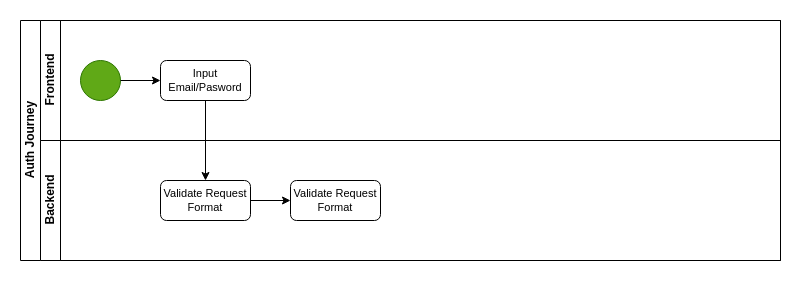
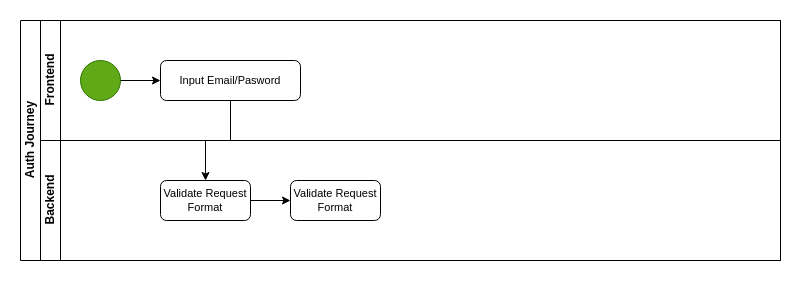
(206, 81) -> (231, 81)
